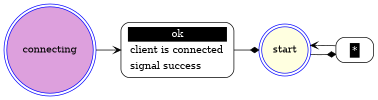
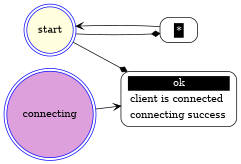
(242, 50) -> (96, 55)
(166, 66) -> (178, 115)
